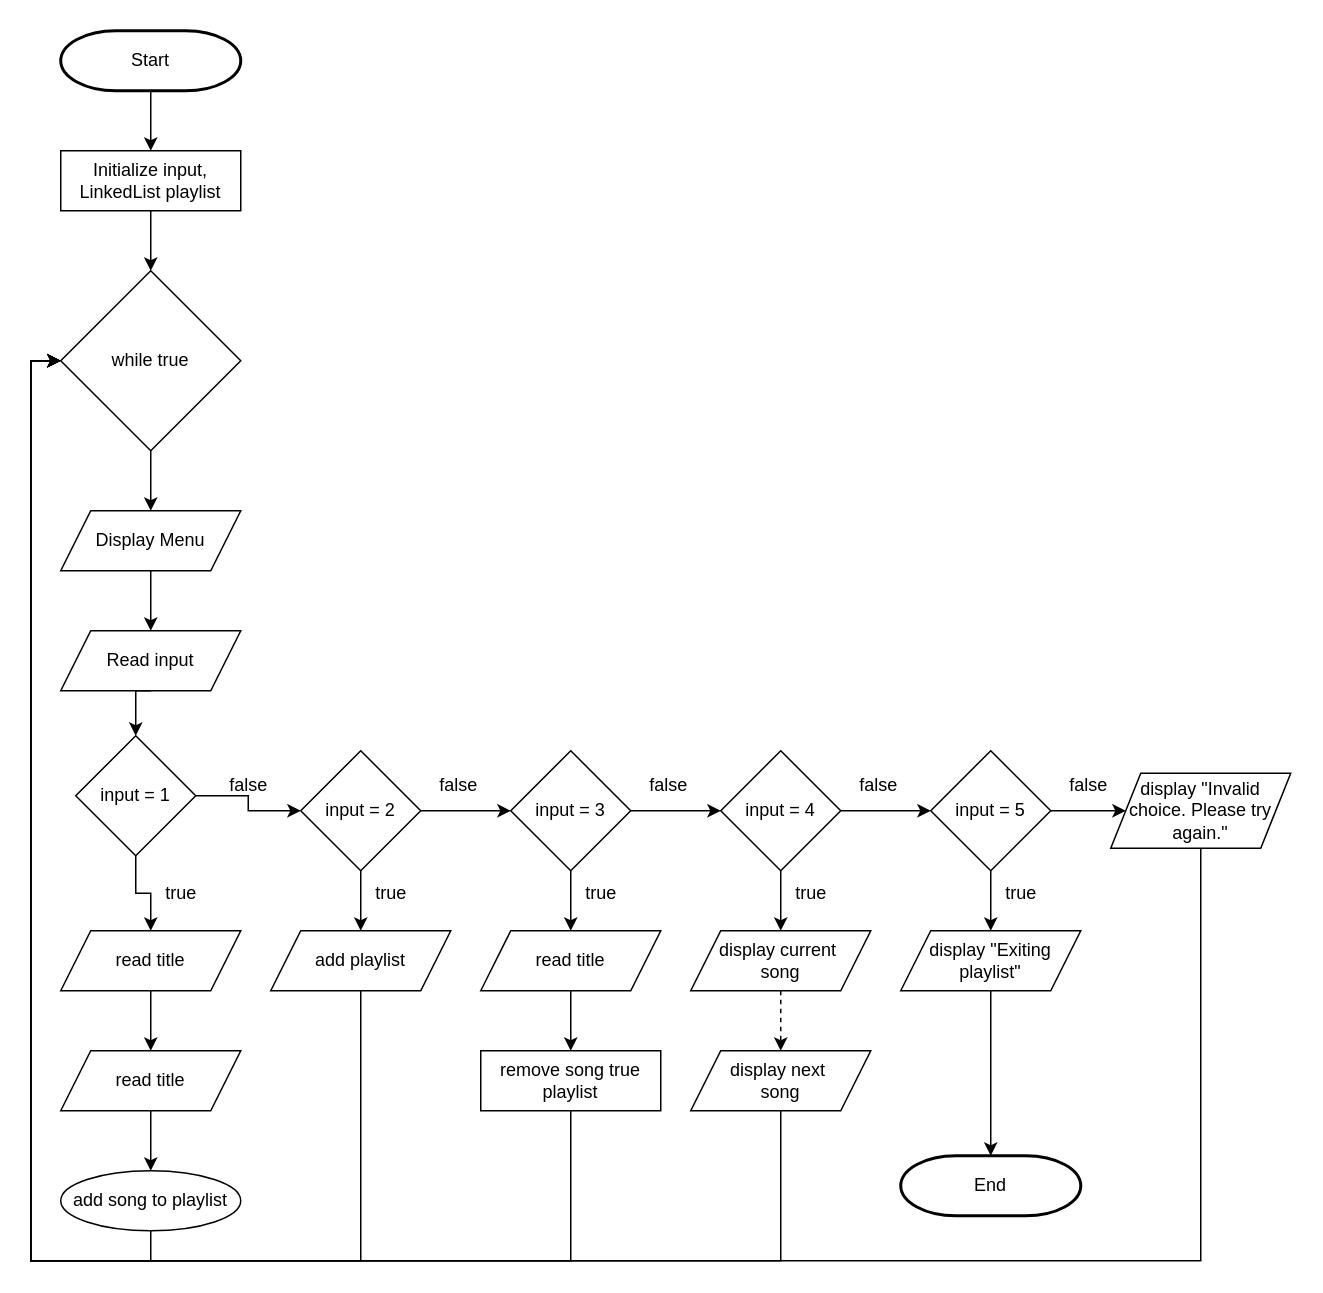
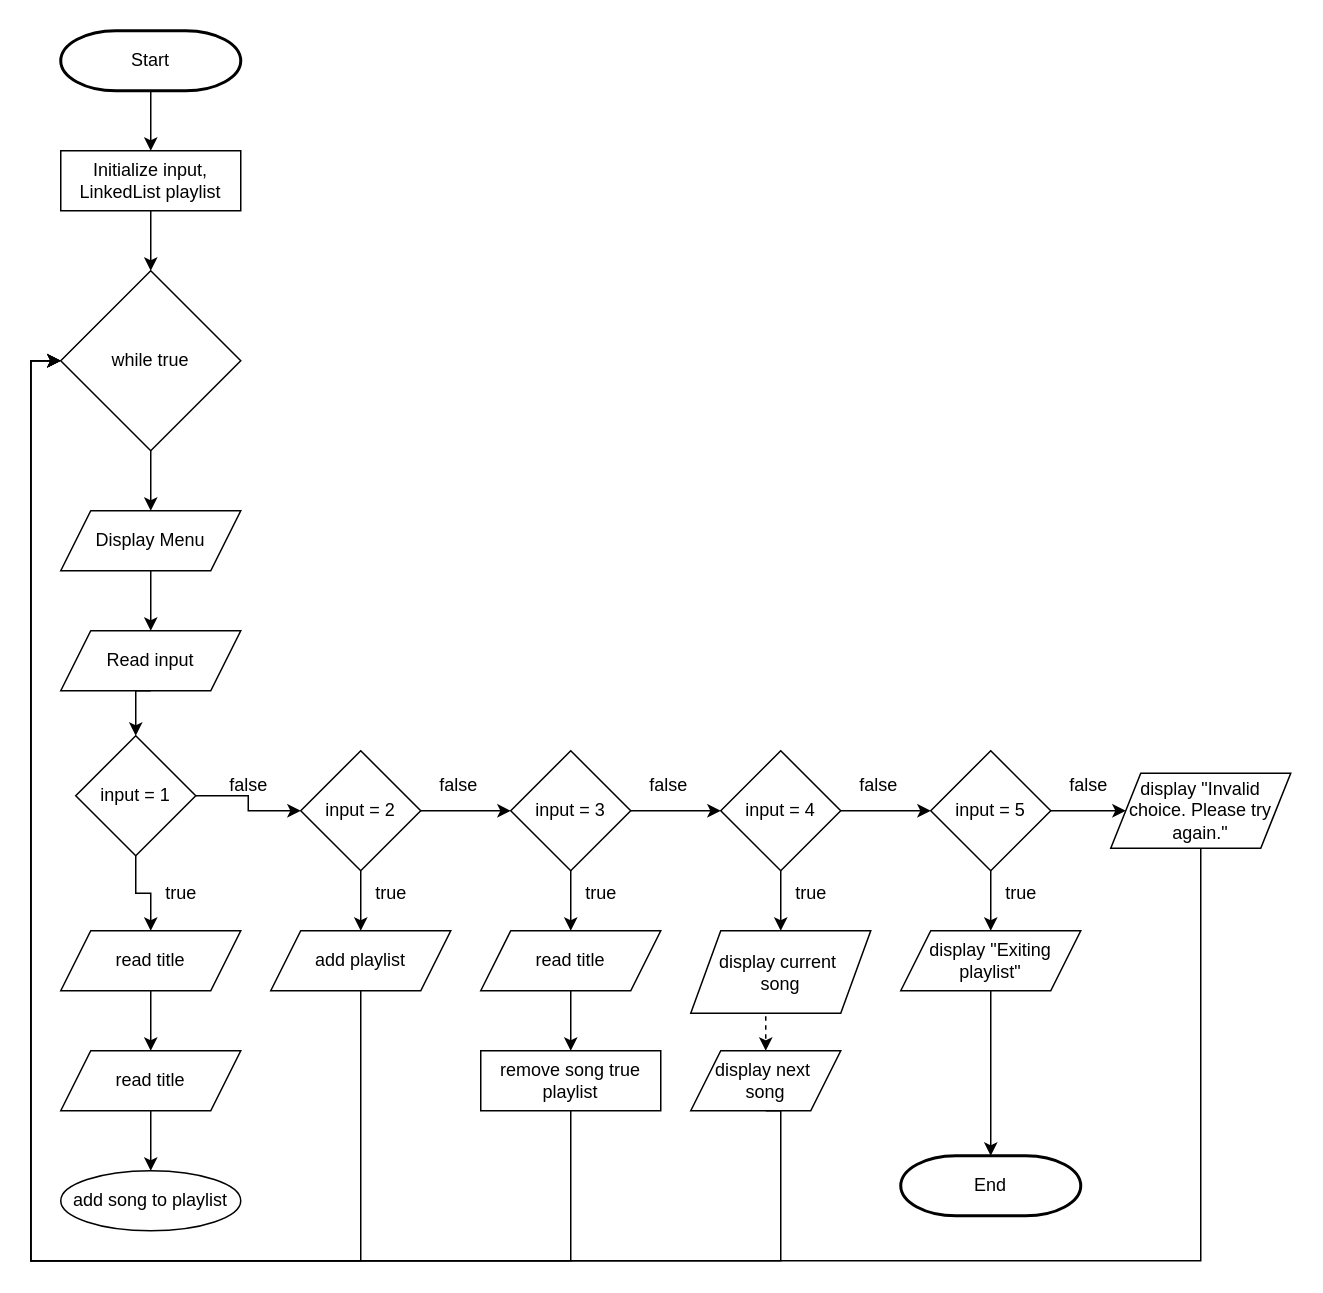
(781, 961) -> (781, 972)
(781, 1081) -> (766, 1081)
(151, 1244) -> none
